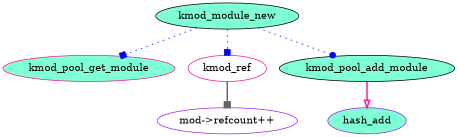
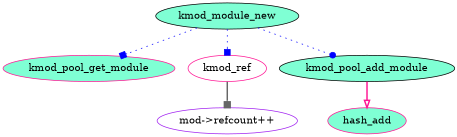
(367, 121) -> (367, 121)
